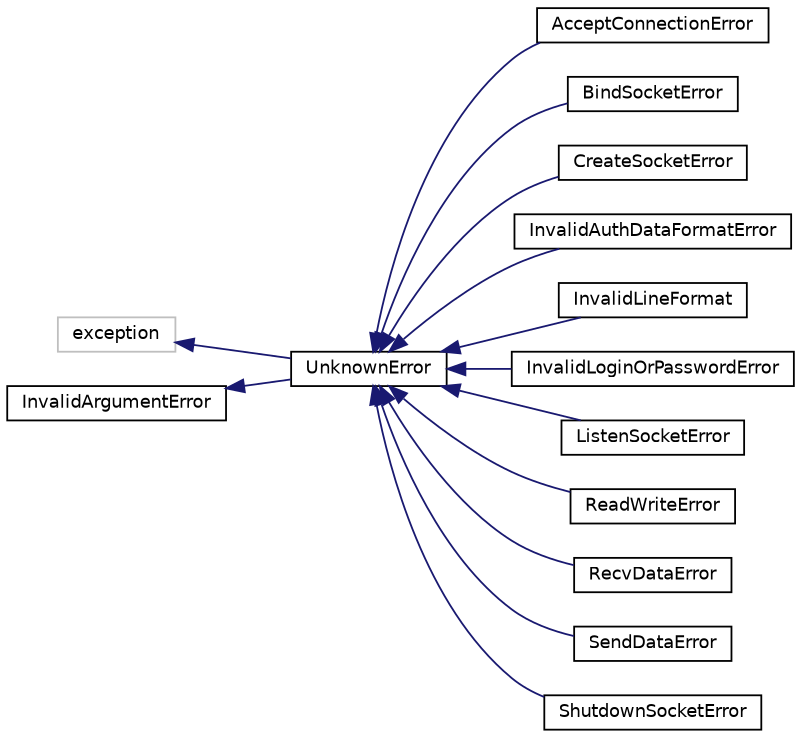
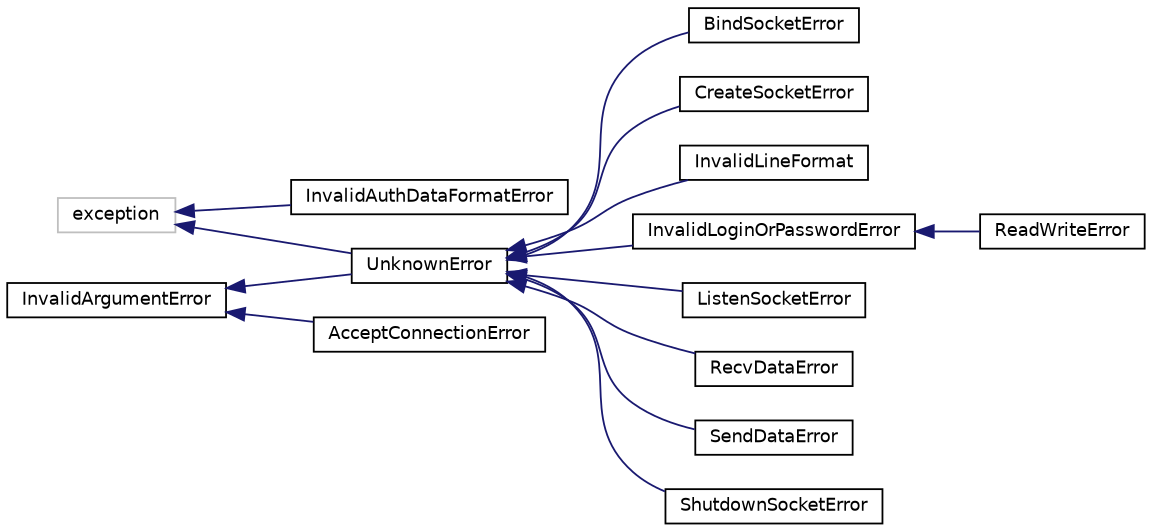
(430, 170) -> (279, 318)
(477, 285) -> (243, 208)
(481, 456) -> (957, 231)
